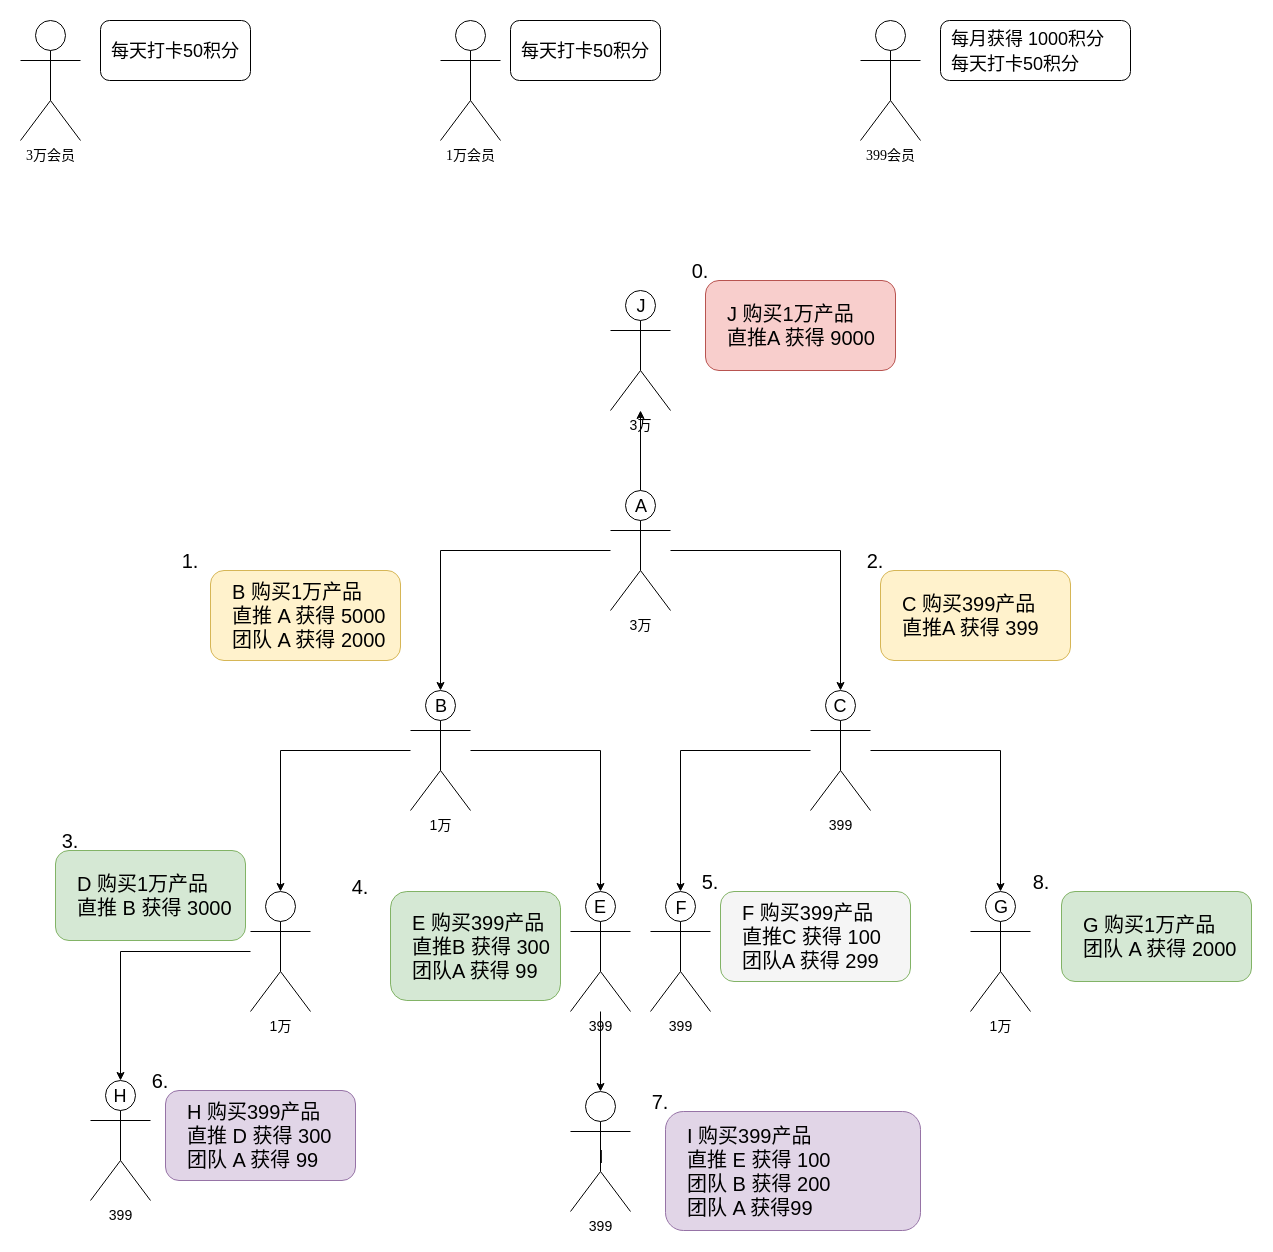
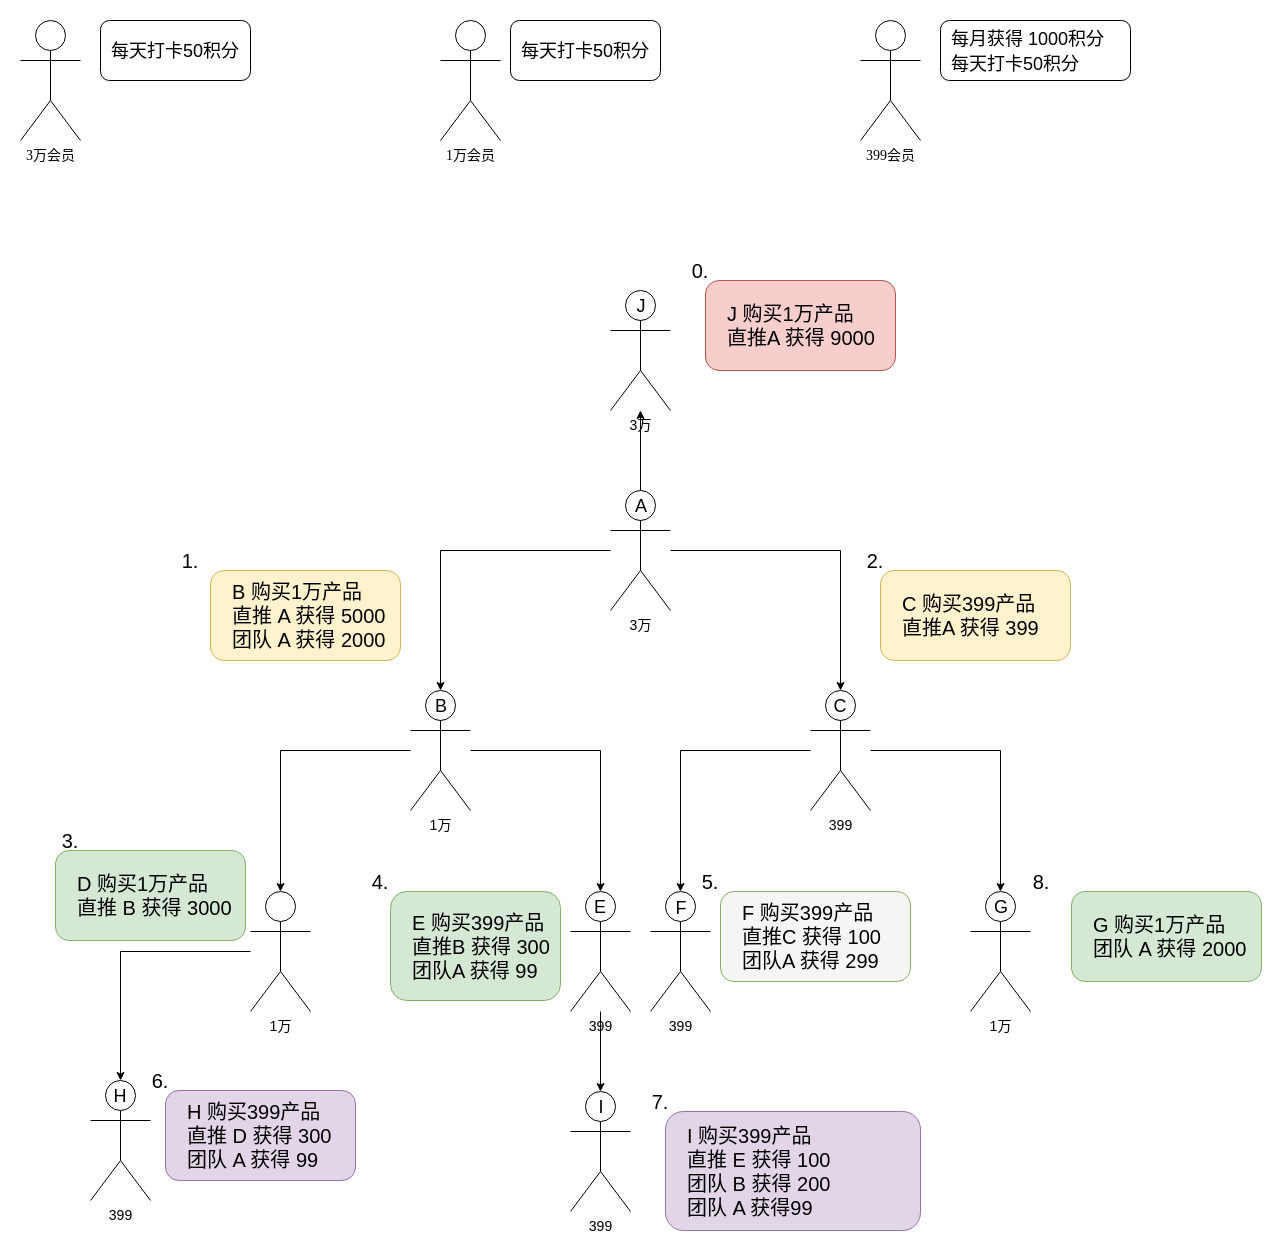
(361, 887) -> (381, 882)
(1157, 937) -> (1167, 937)
(602, 1158) -> (602, 1108)
